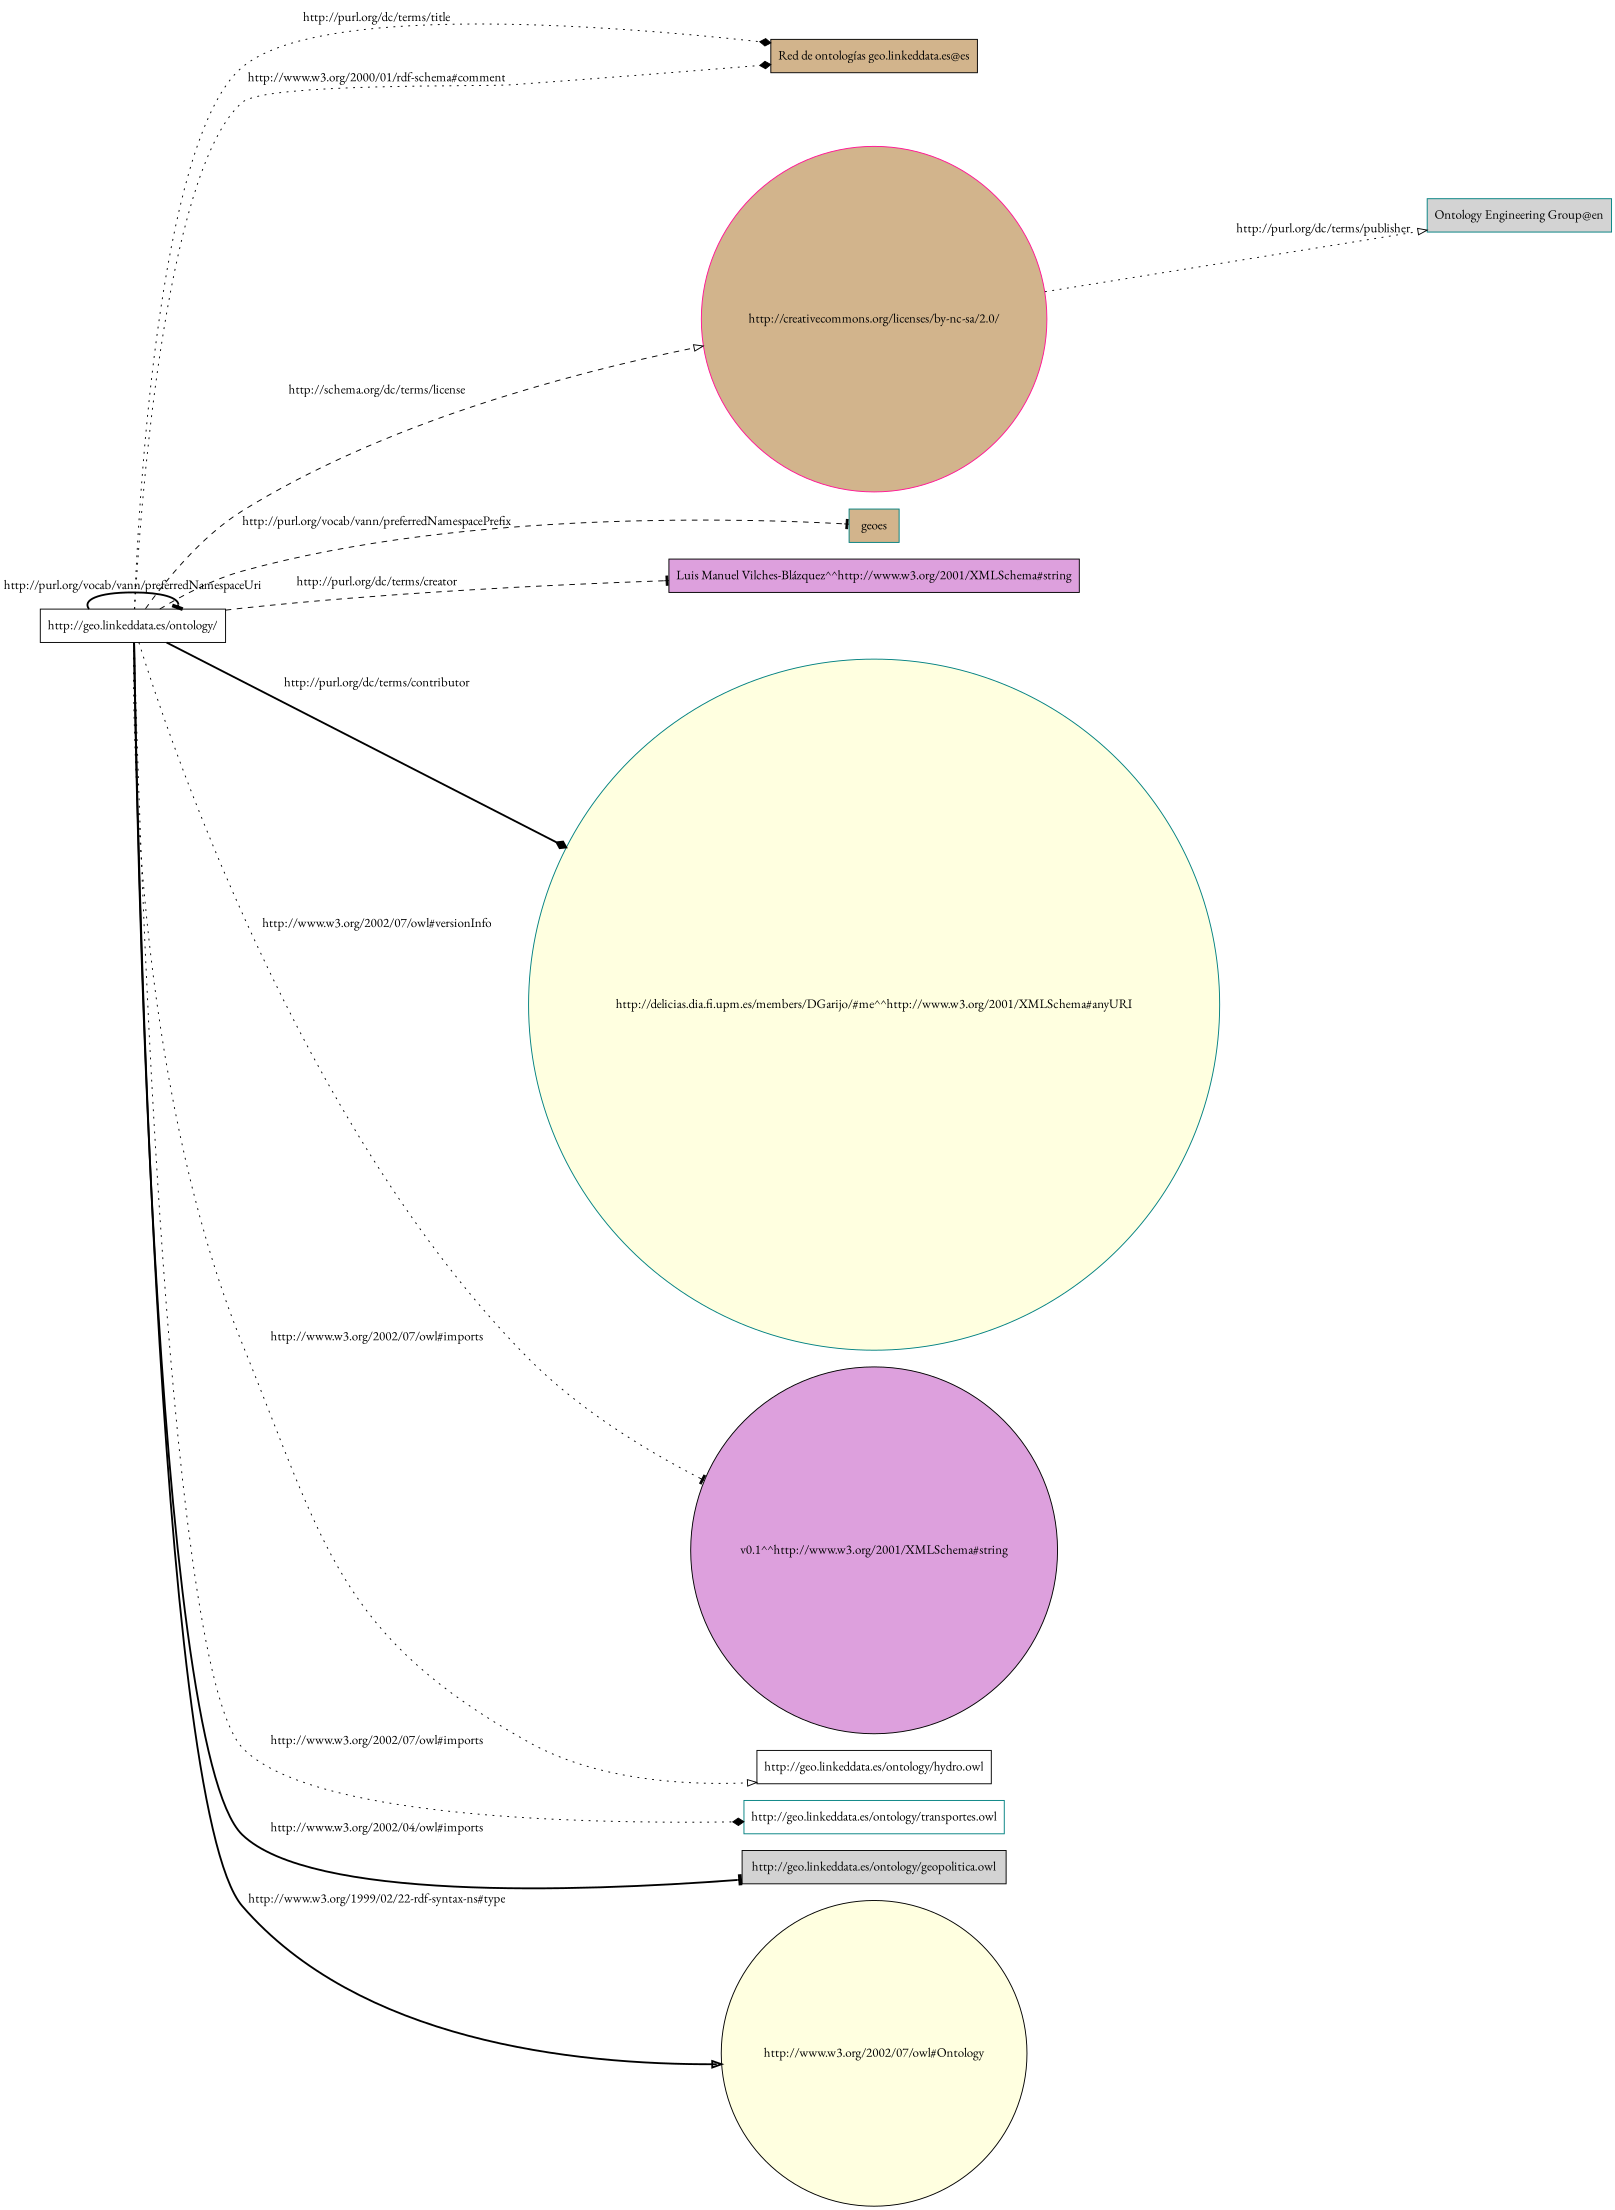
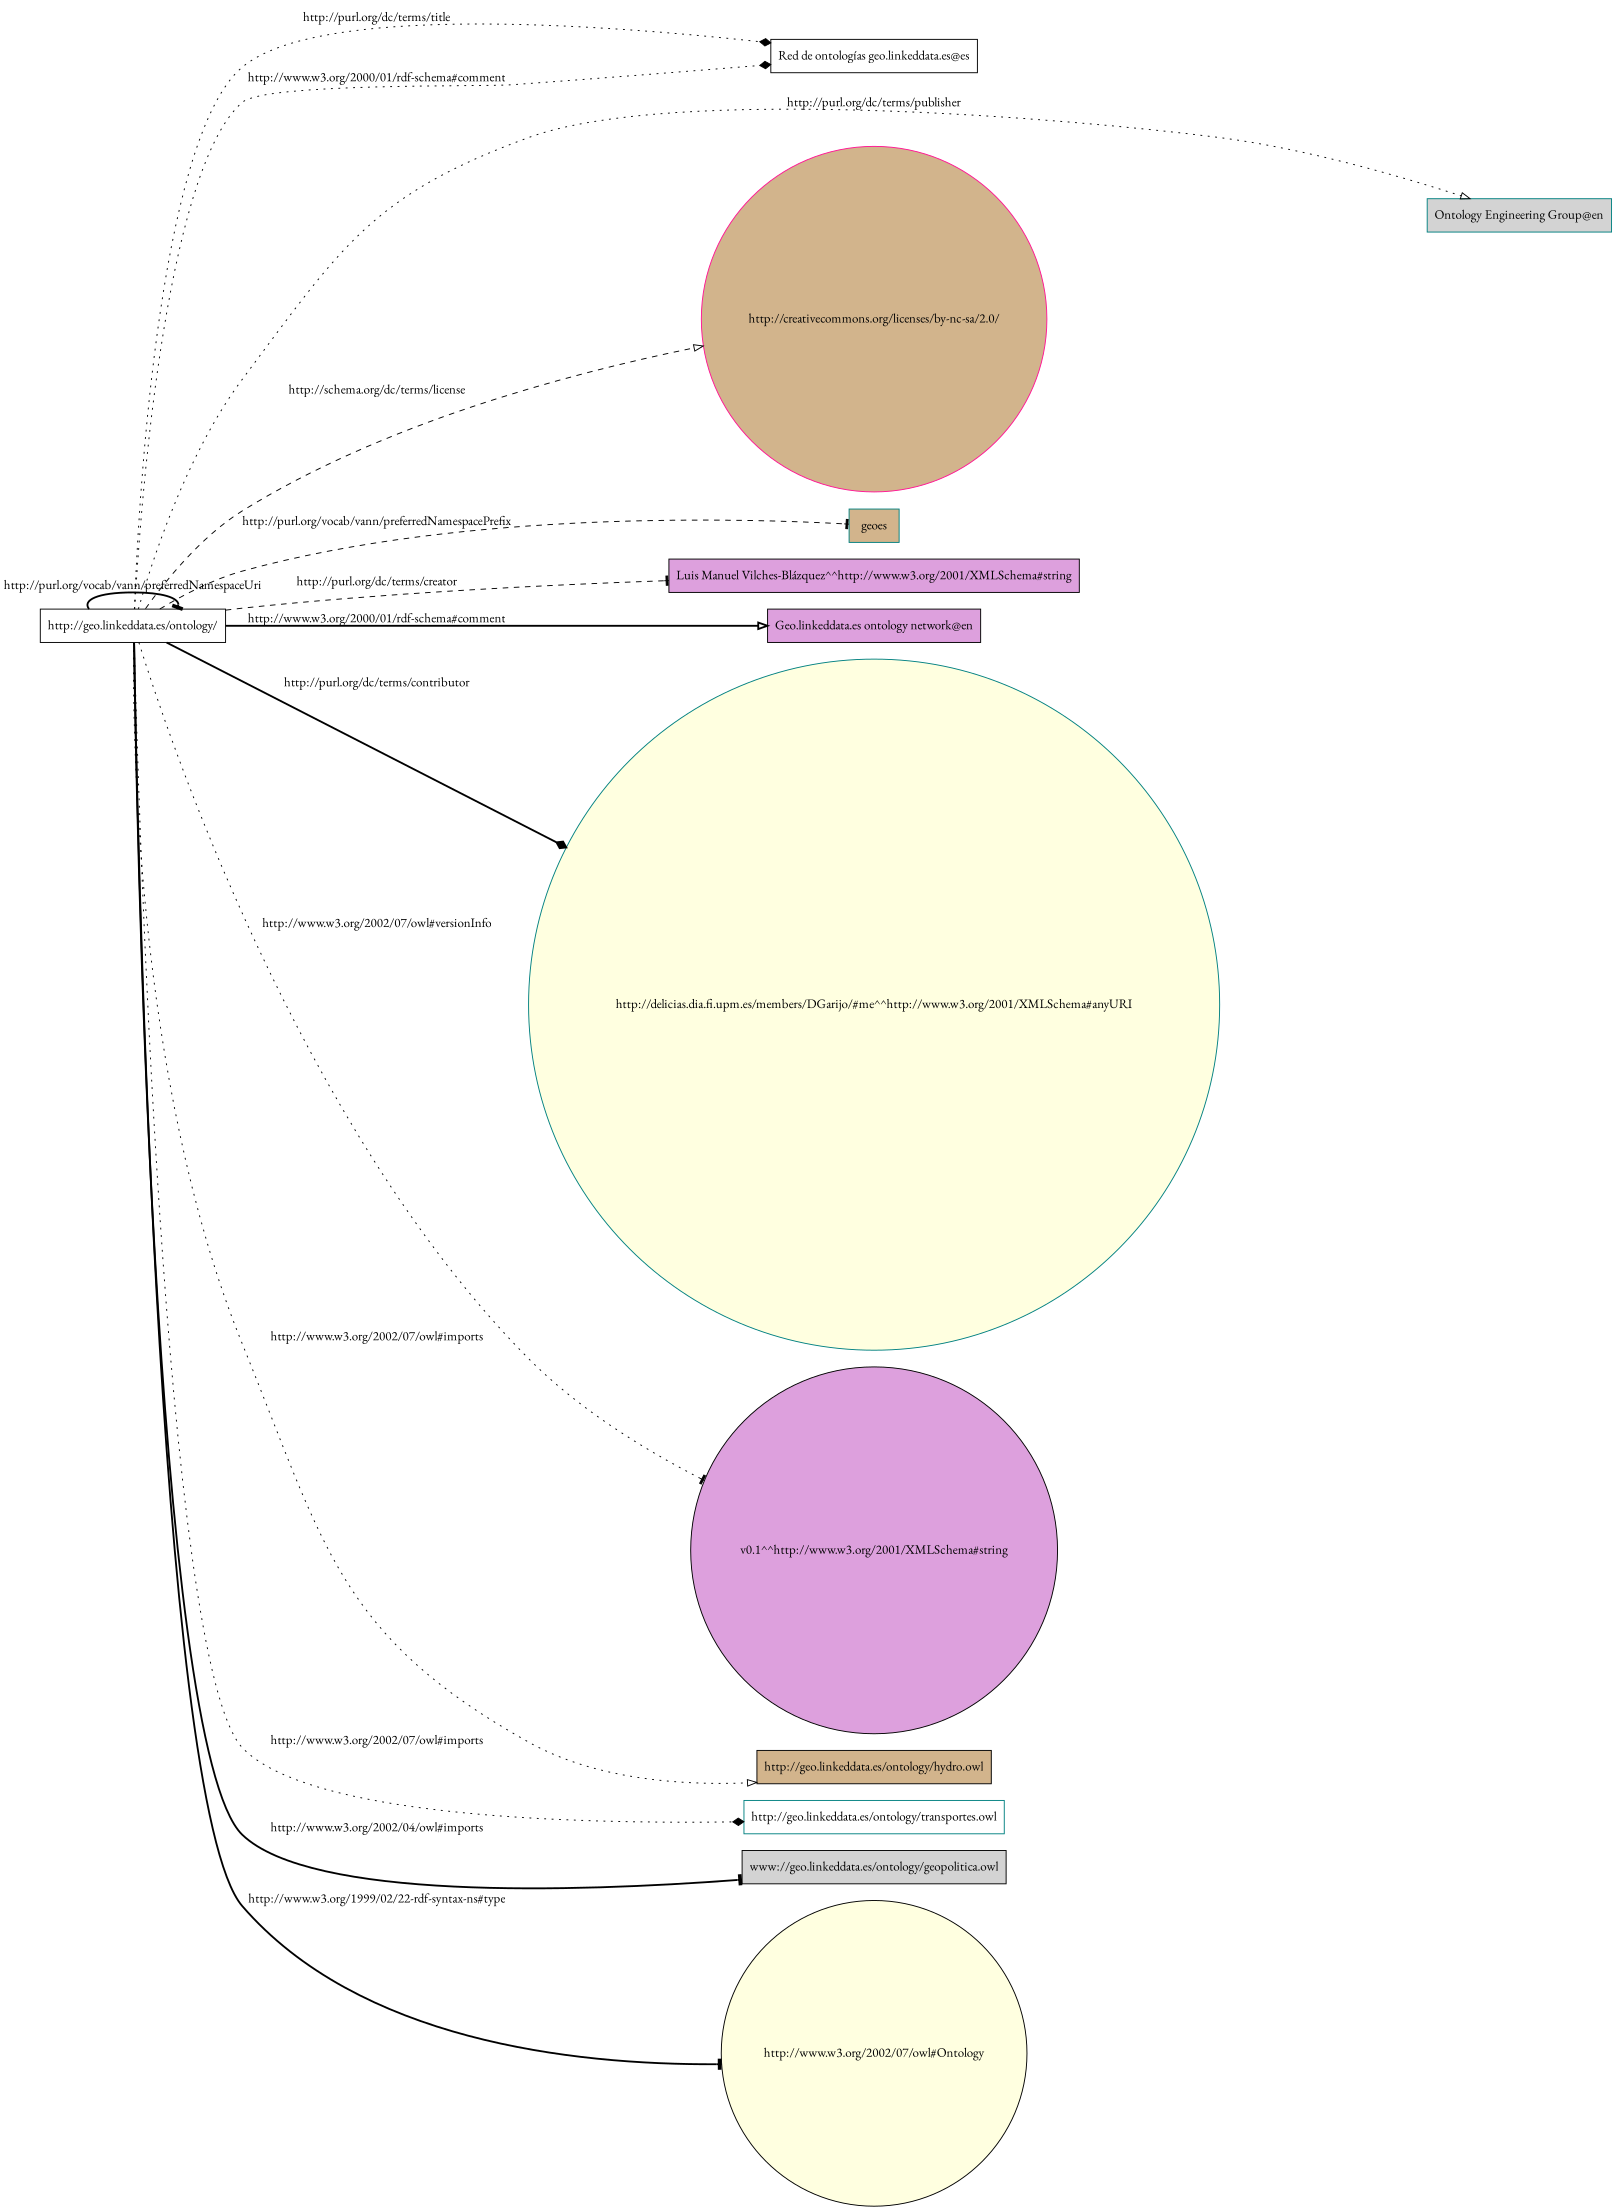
(874, 56) -> (874, 56)
(1232, 262) -> (680, 112)
none -> (874, 626)
(187, 1669) -> (187, 1669)
(874, 1767) -> (874, 1767)
(874, 1867) -> (874, 1867)
